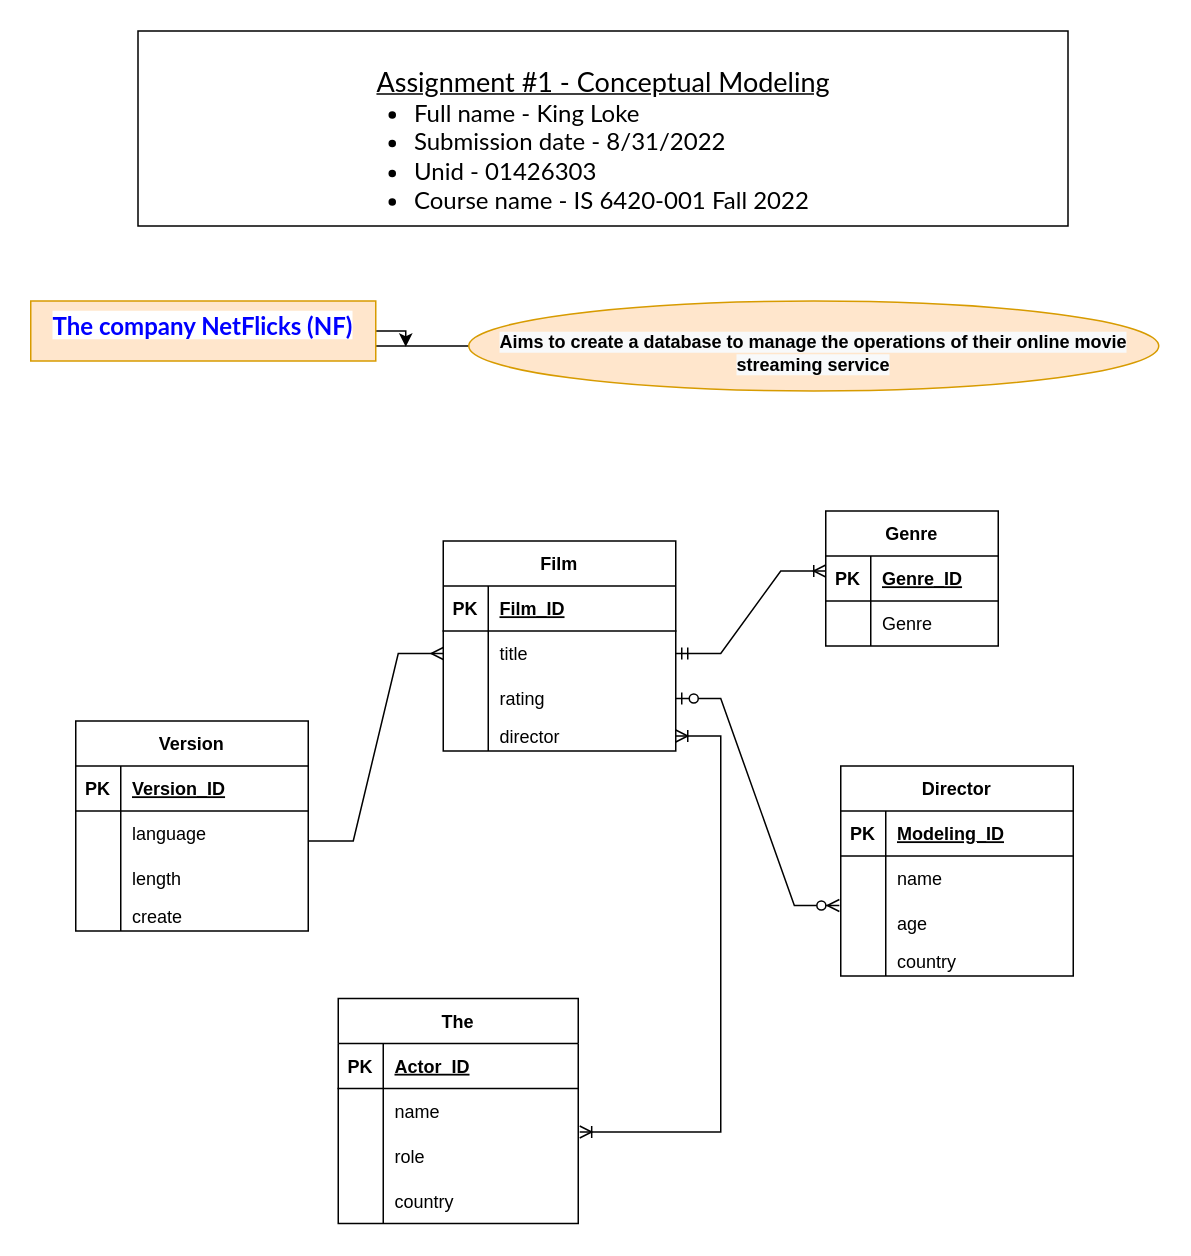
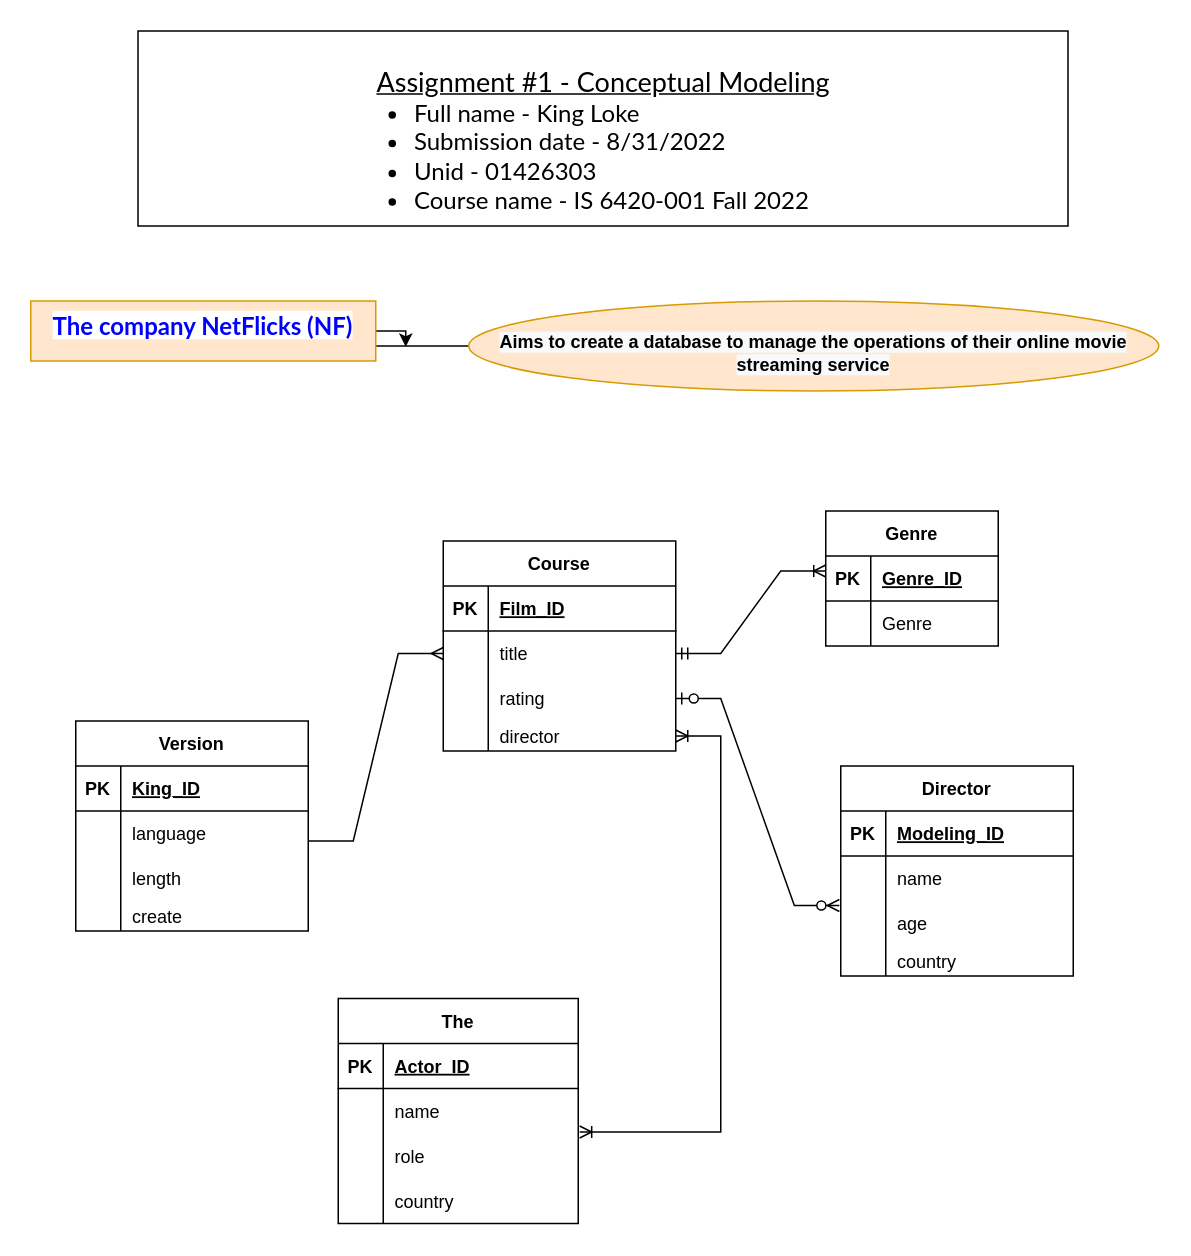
(559, 564) -> (559, 564)
(180, 789) -> (165, 789)
